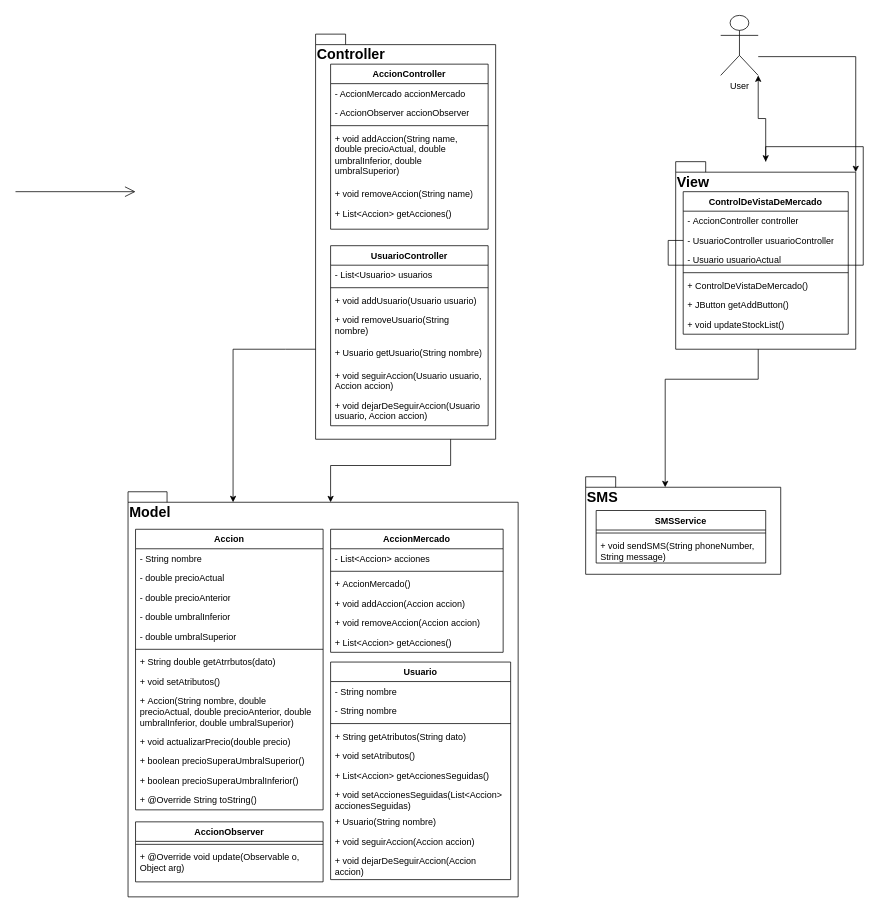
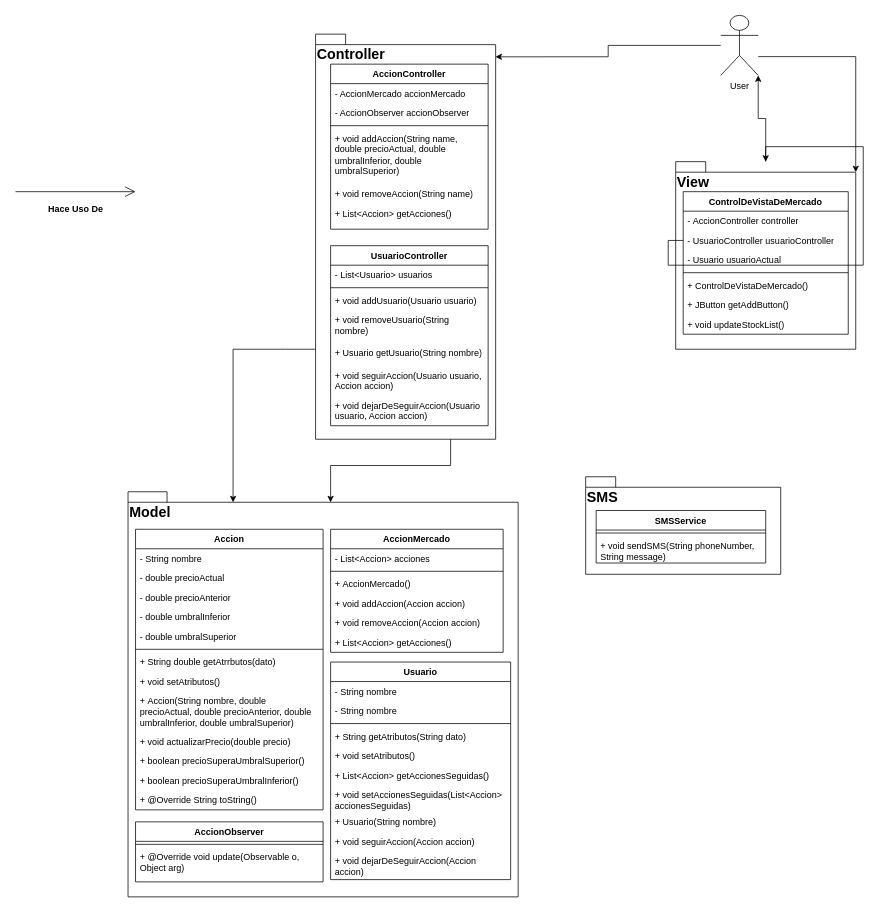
none -> (608, 48)
none -> (75, 209)
(675, 379) -> none
